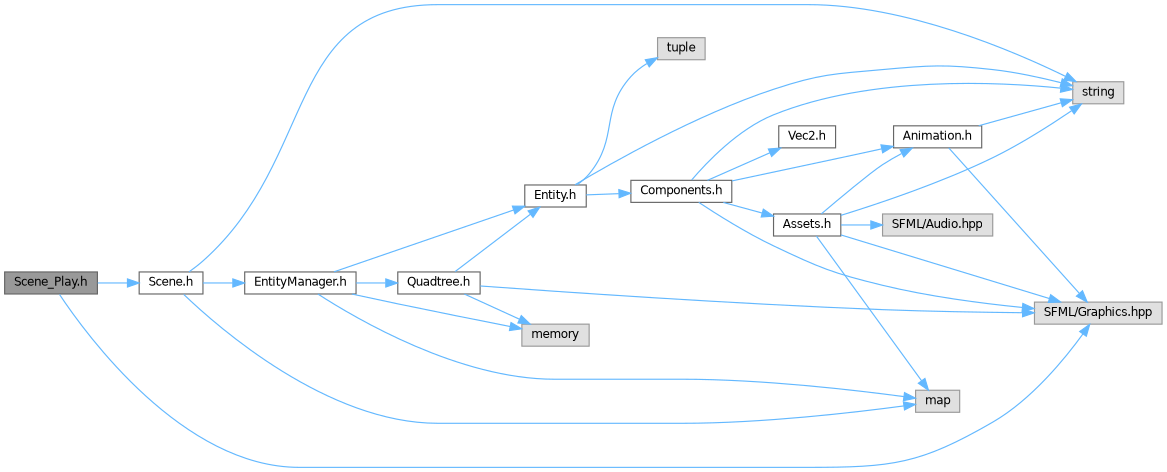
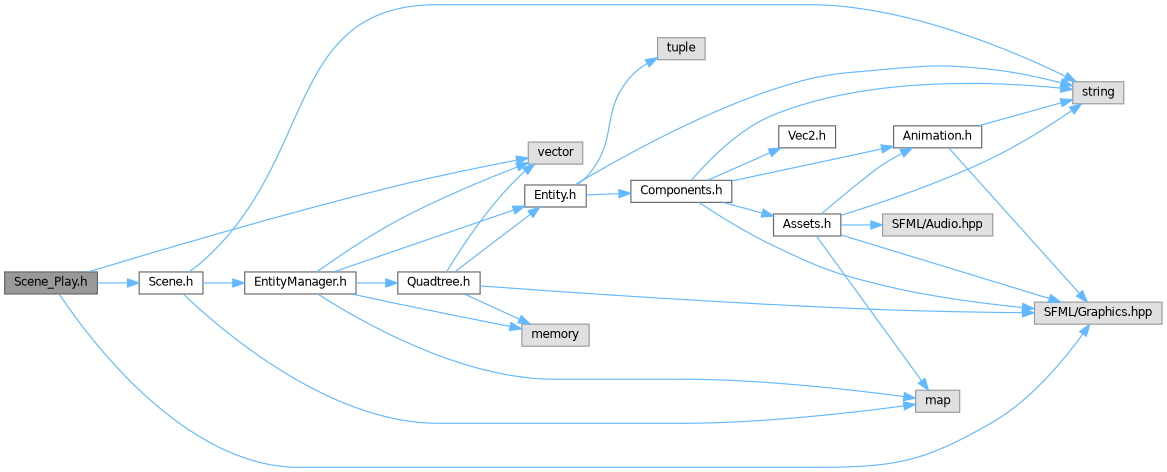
none -> (556, 153)
